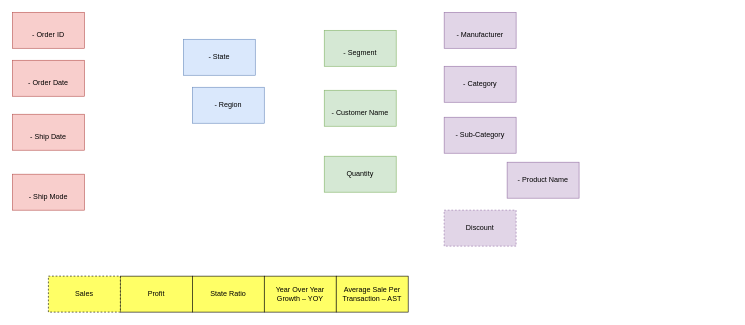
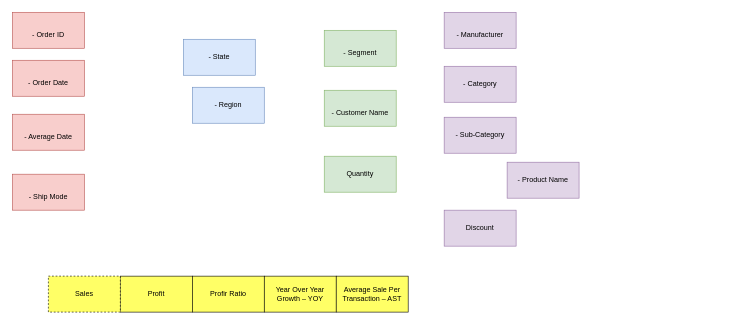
(48, 132) -> (48, 132)
(480, 228) -> (480, 228)
(228, 294) -> (228, 294)
